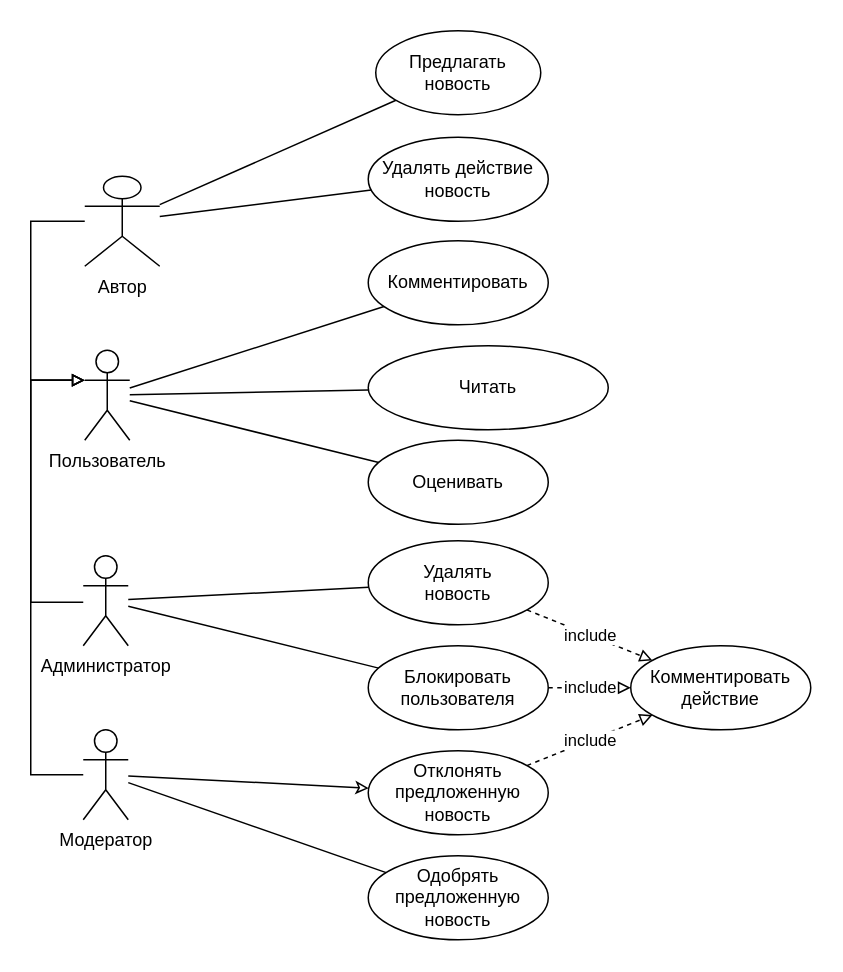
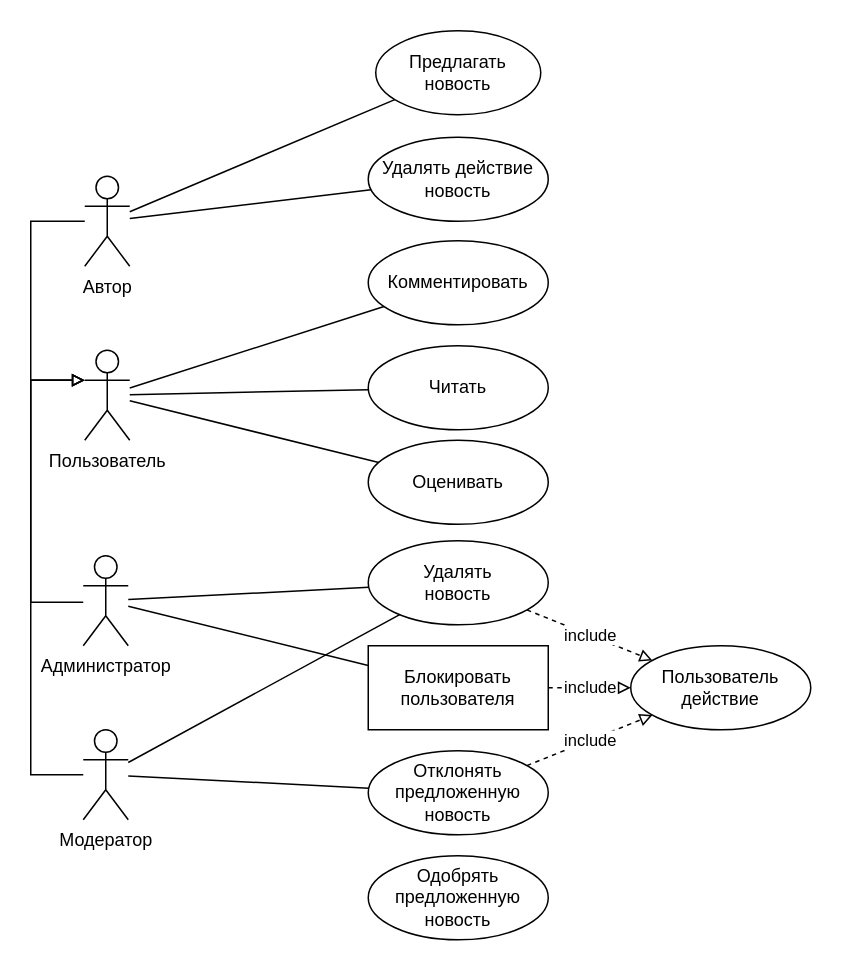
(122, 221) -> (107, 221)
(488, 388) -> (458, 388)
(458, 688) -> (458, 688)
(721, 688) -> (721, 688)
(357, 788) -> (361, 788)
(257, 827) -> (264, 688)
